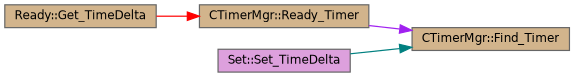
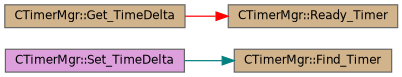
(80, 16) -> (95, 16)
(384, 27) -> none
(284, 61) -> (95, 61)
